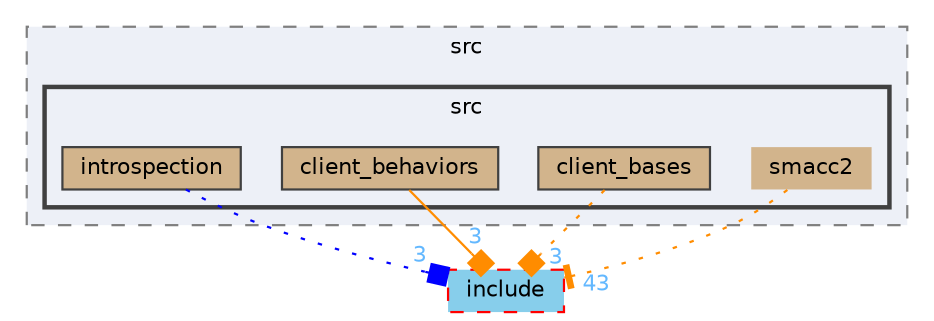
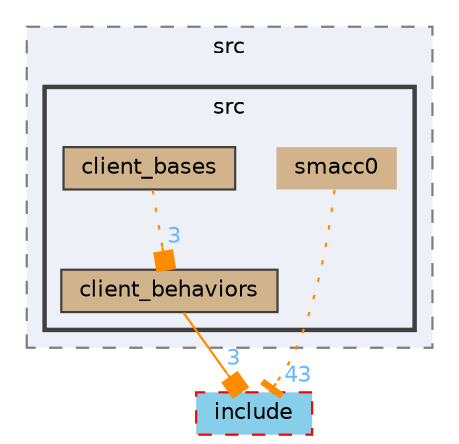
(152, 168) -> none
(811, 168) -> (337, 168)
(573, 222) -> (158, 219)
